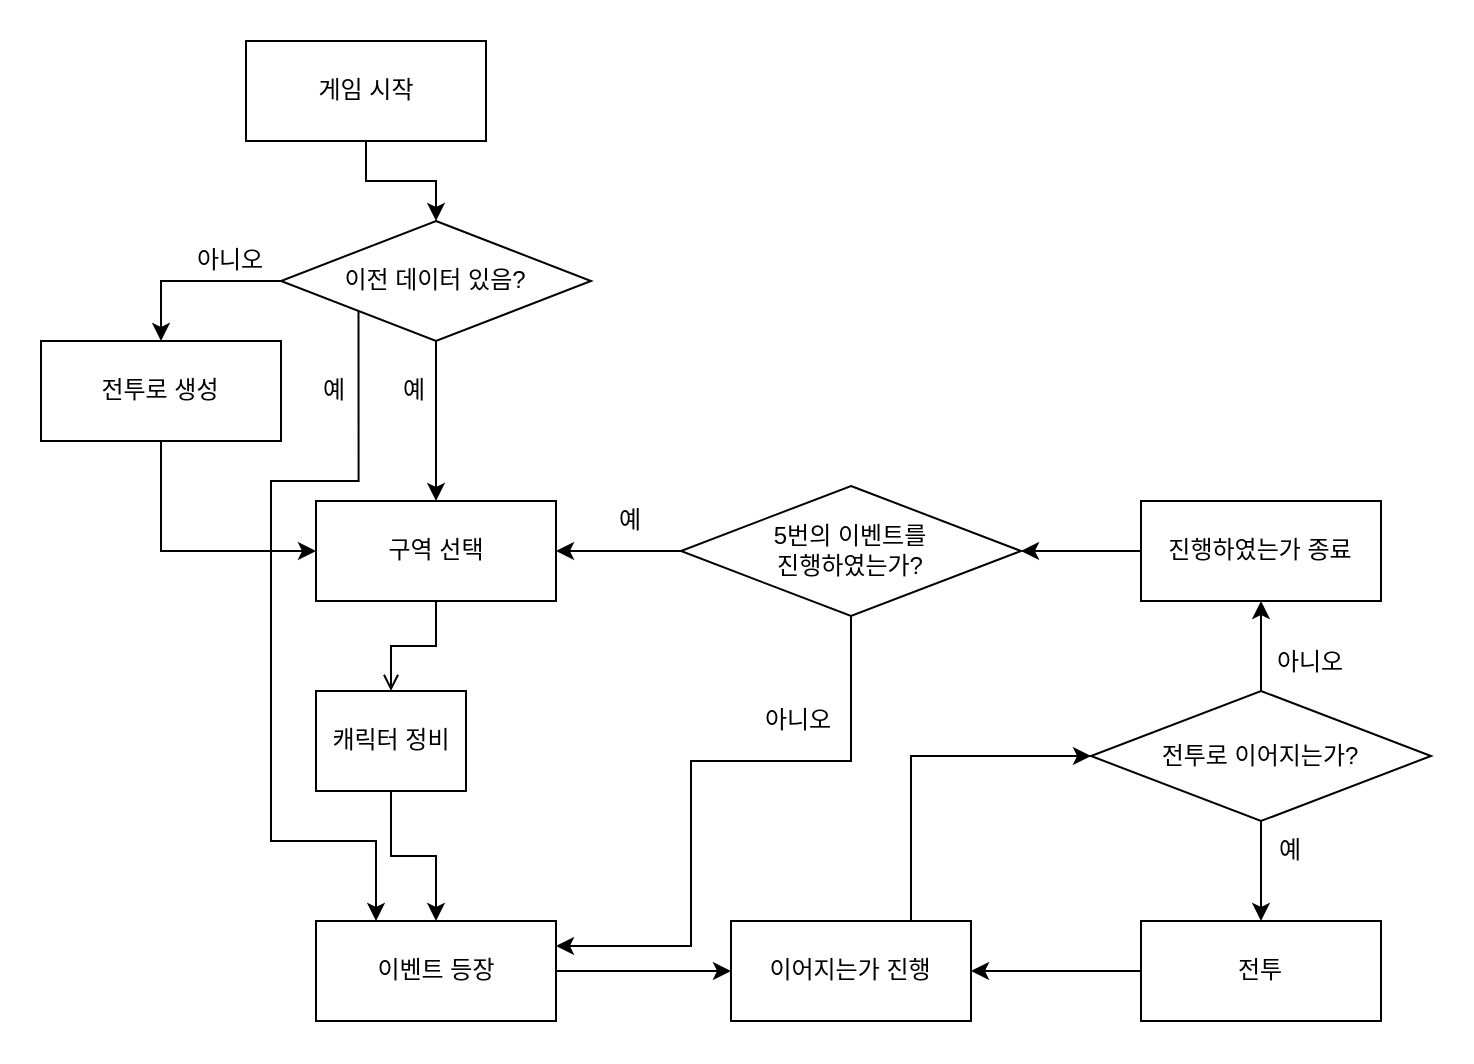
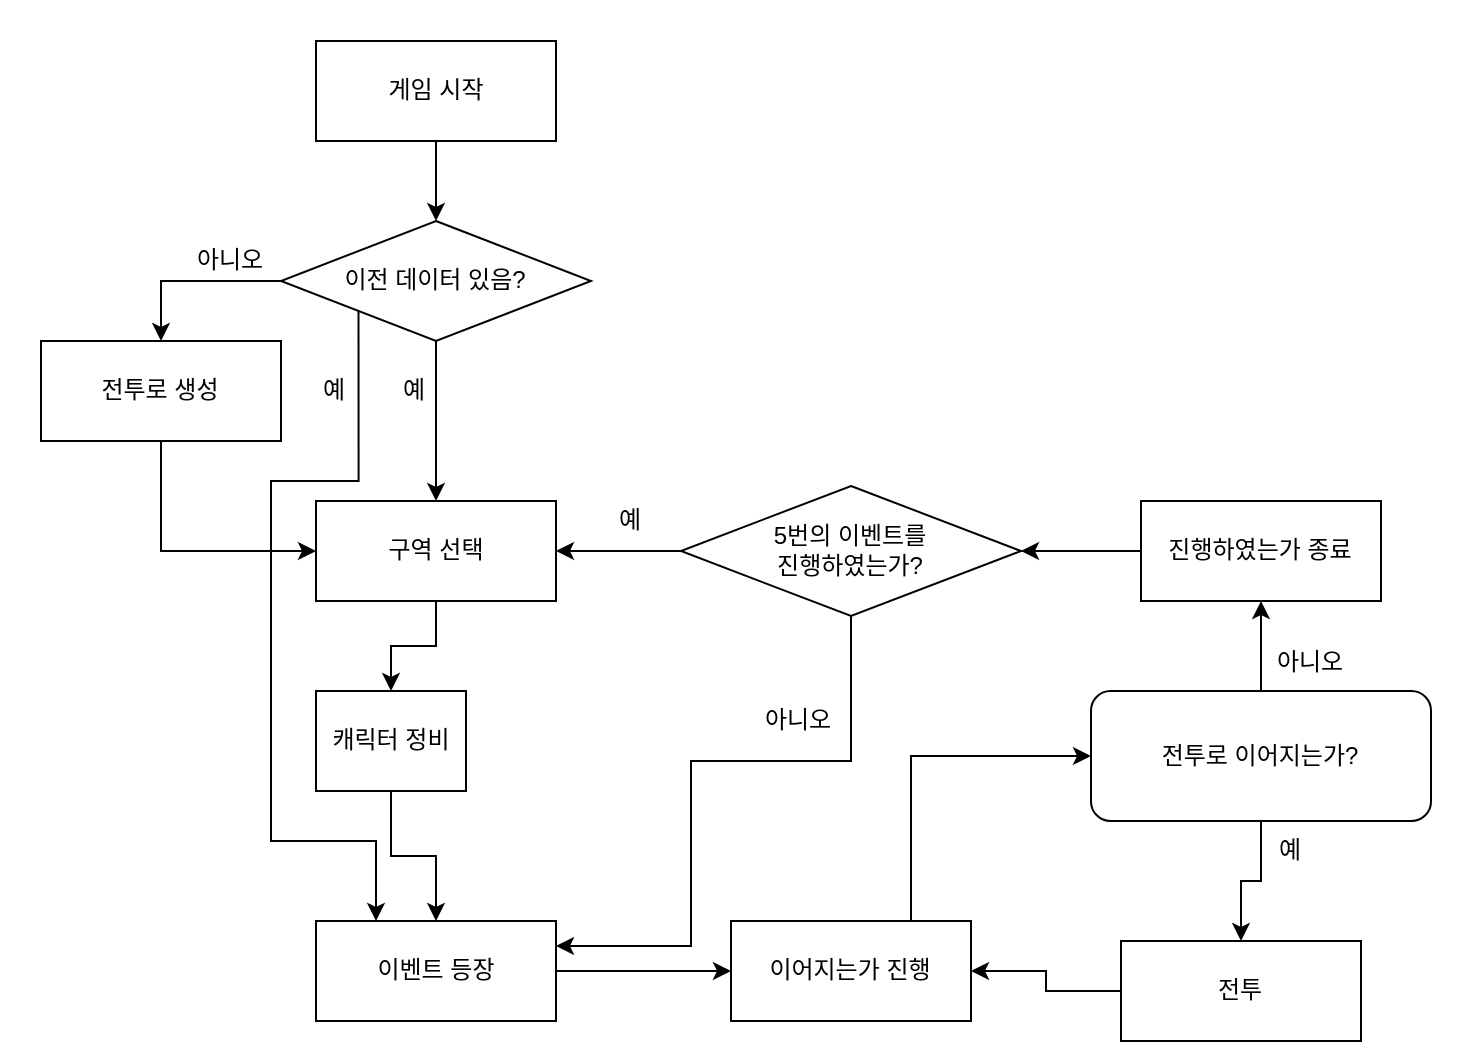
(366, 91) -> (436, 91)
(391, 679) -> (391, 676)
(1261, 756) -> (1261, 756)
(1261, 971) -> (1241, 991)
